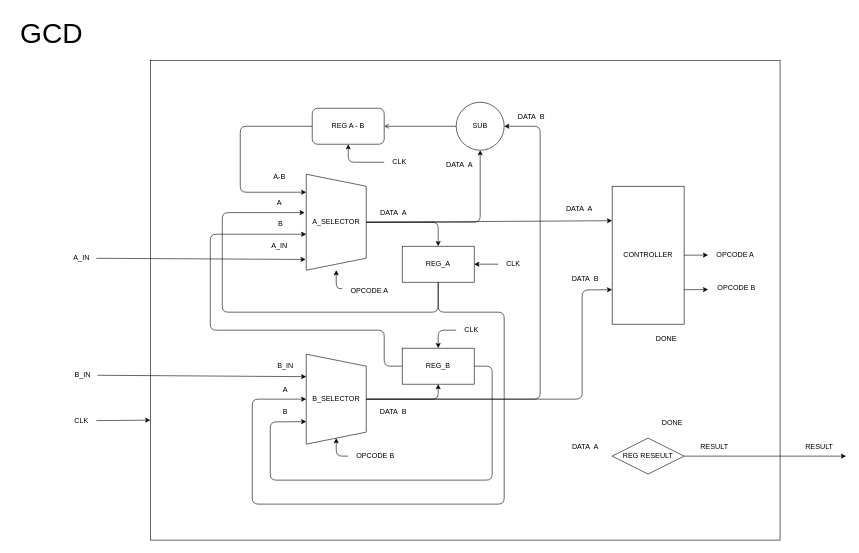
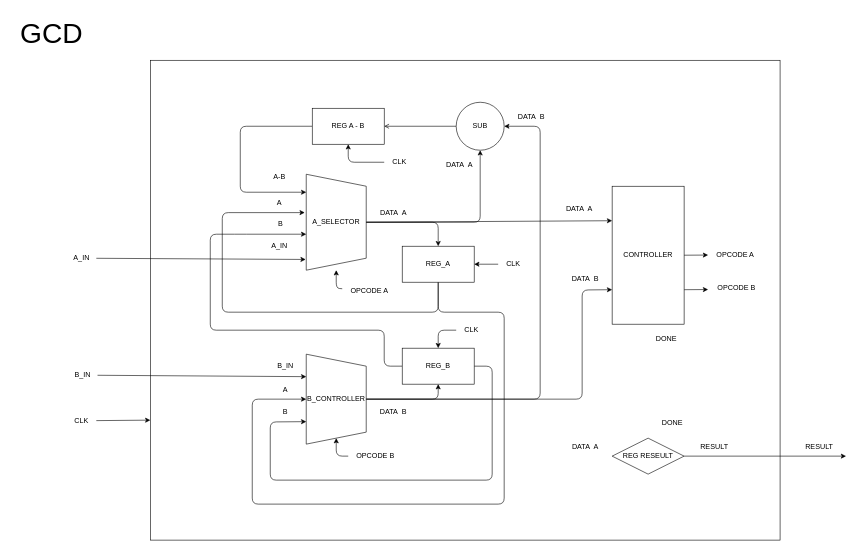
(348, 126) -> (348, 126)
(336, 399) -> (336, 399)
